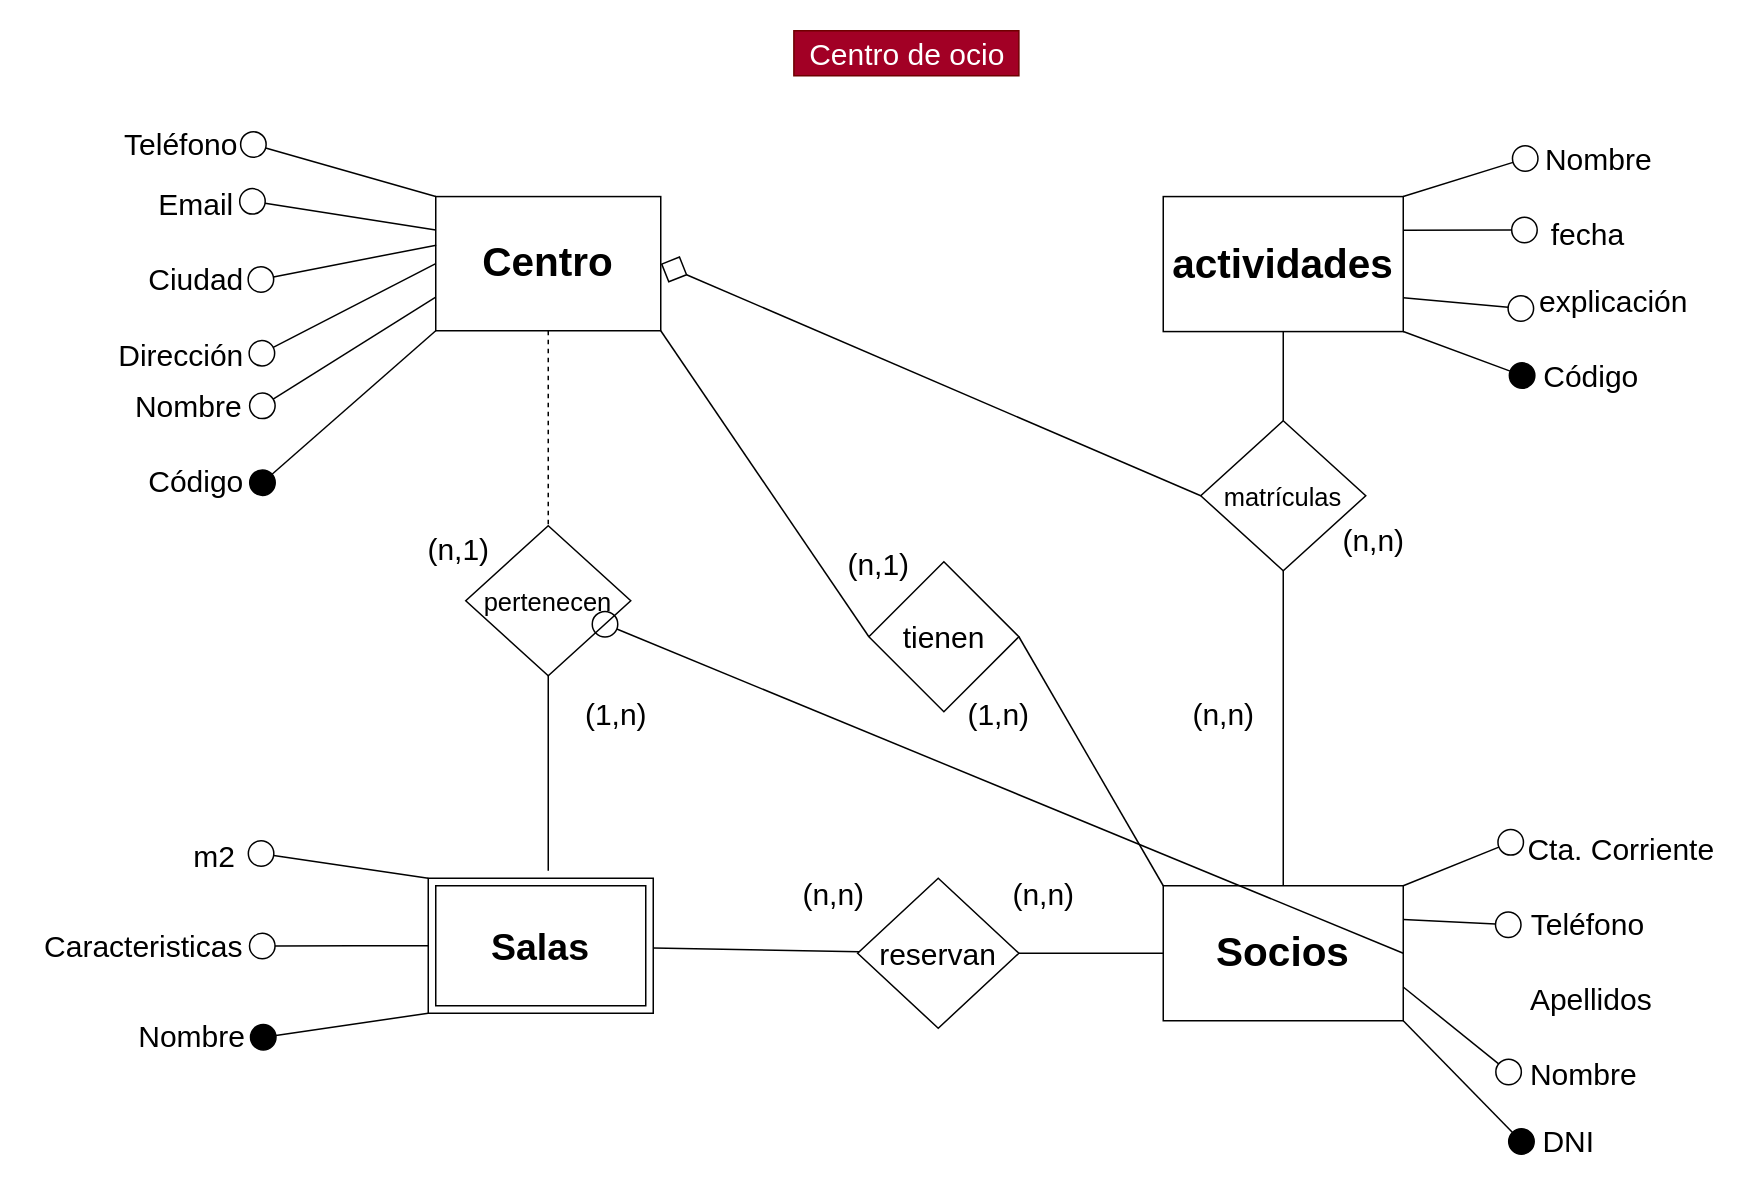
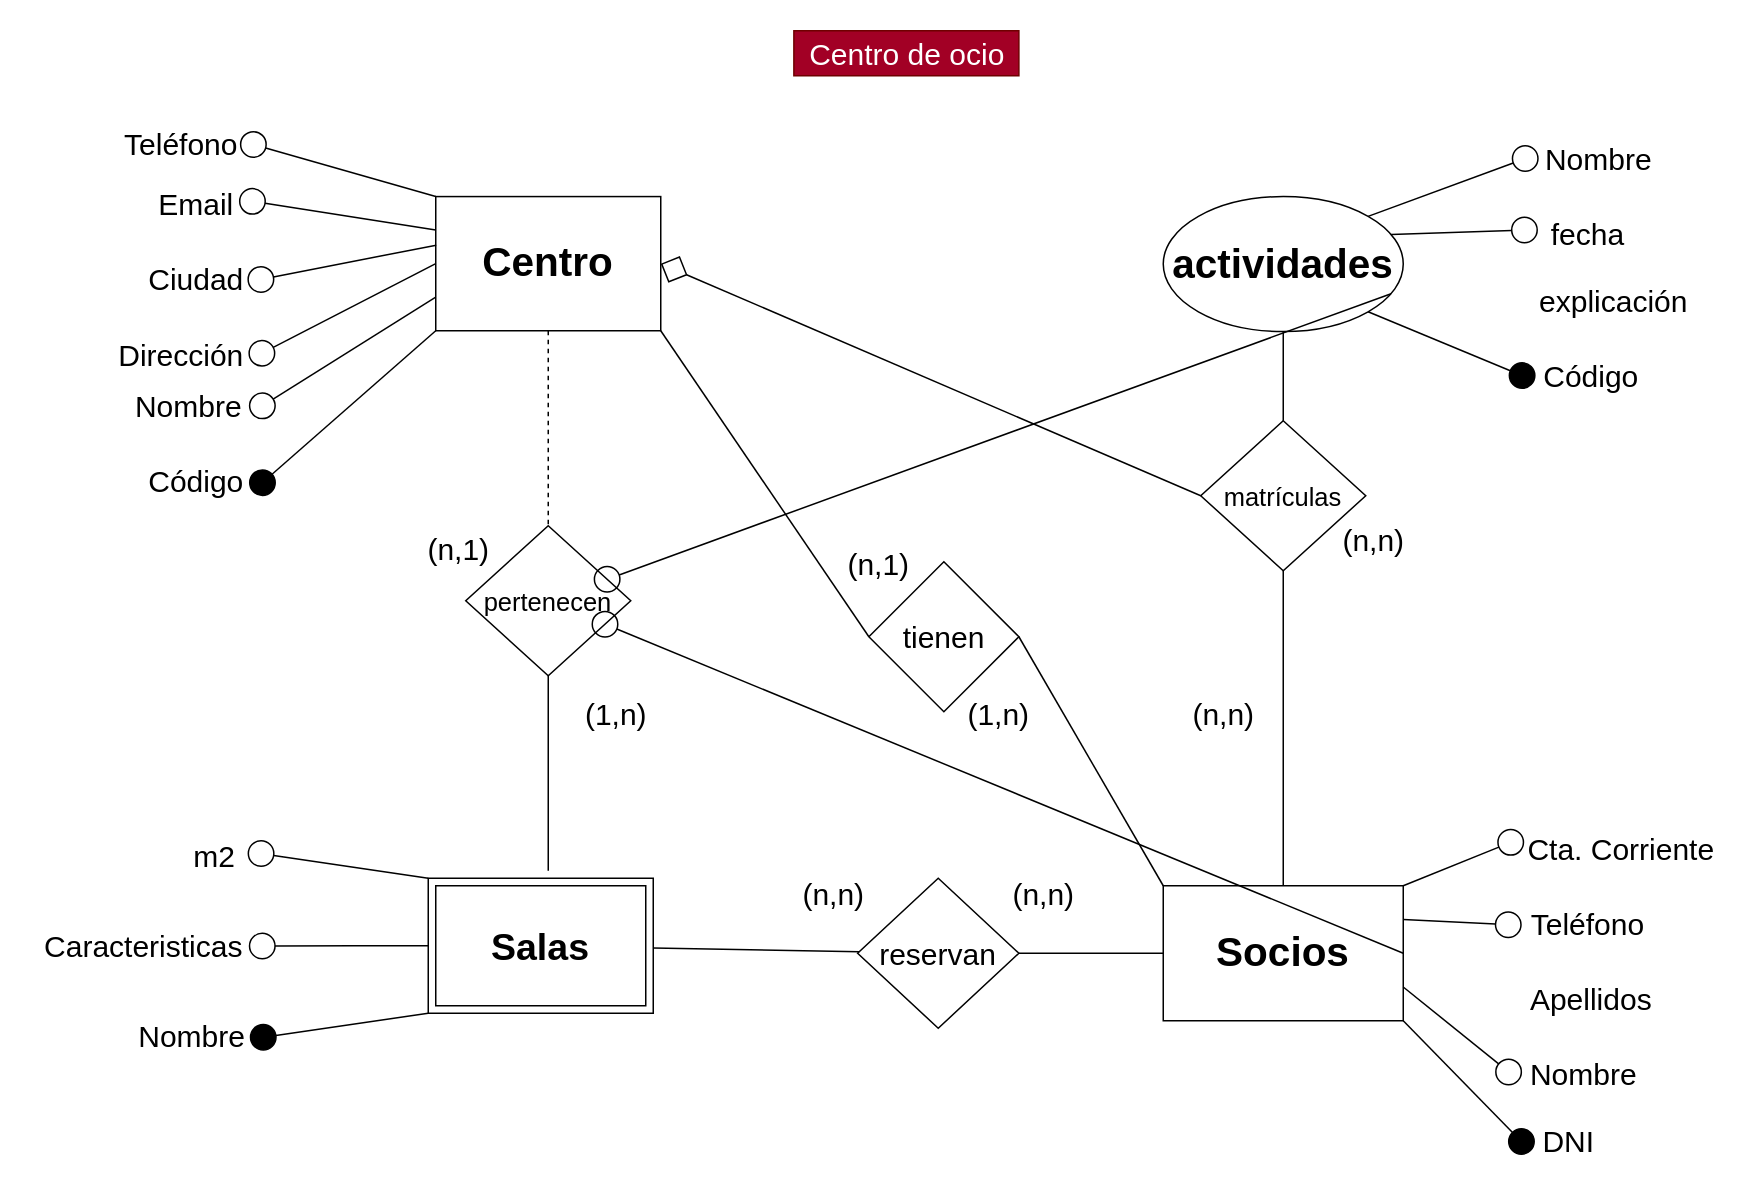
(1283, 264) -> (1283, 264)
(1455, 303) -> (1006, 434)
